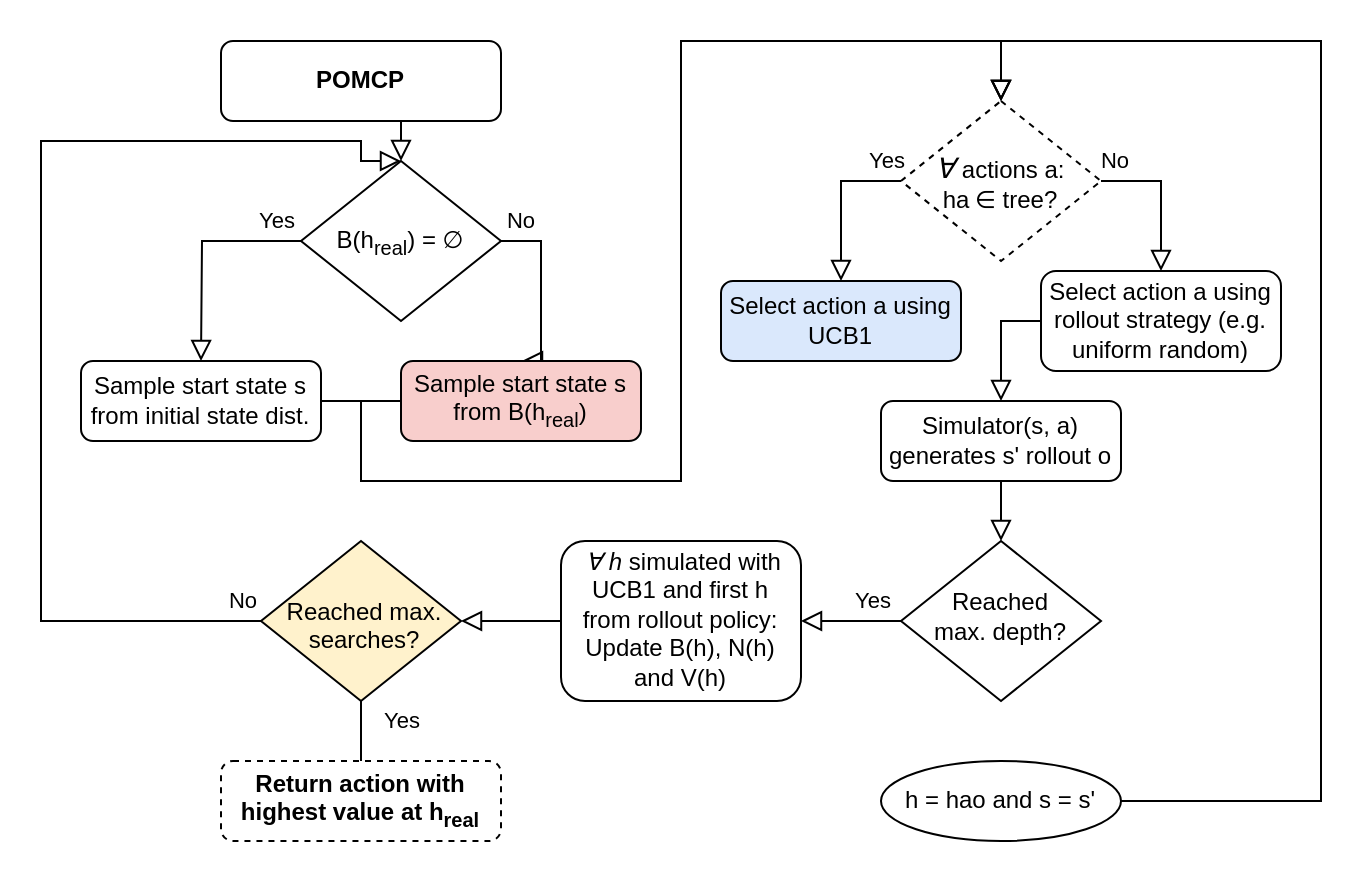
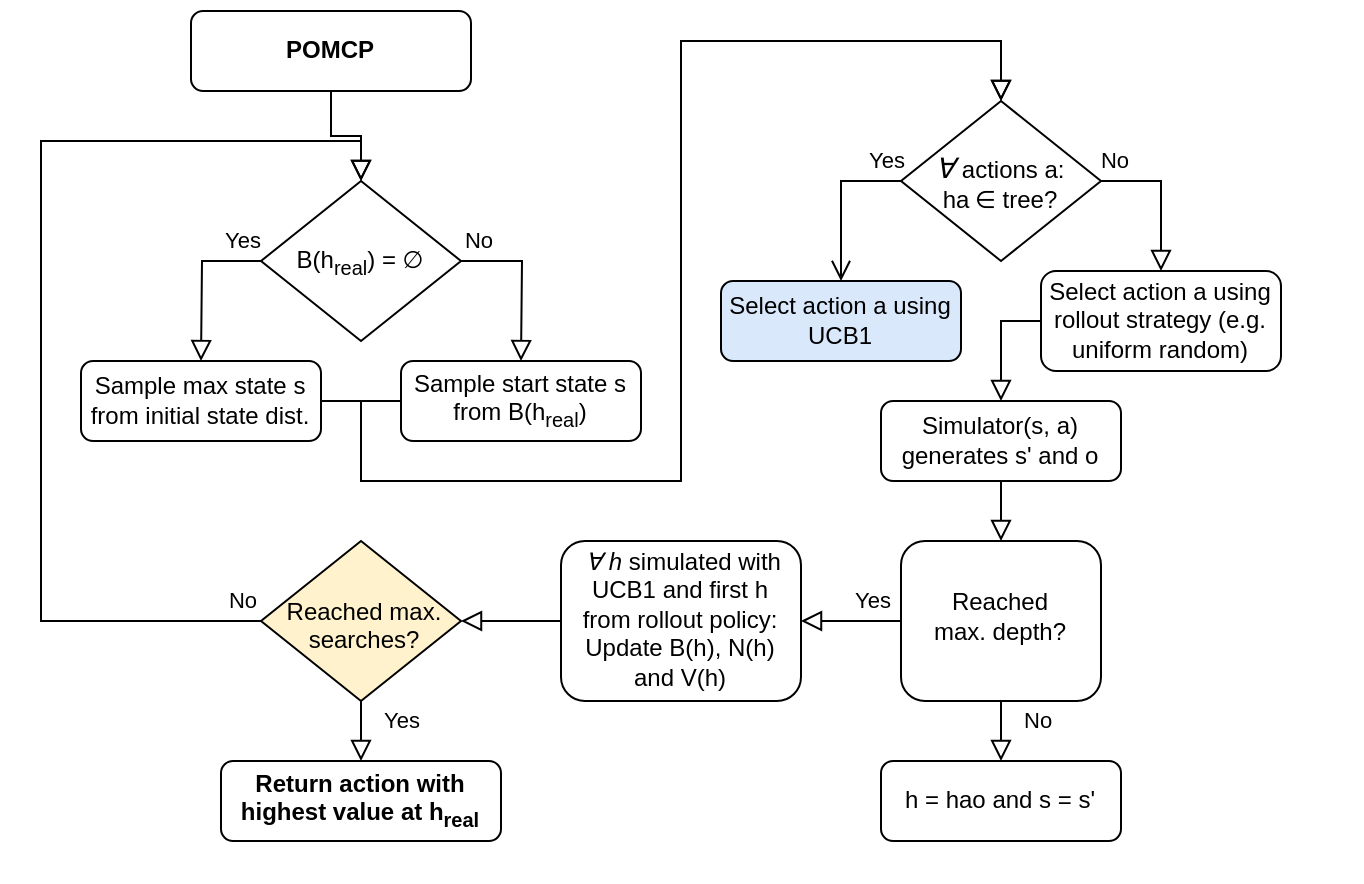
(361, 81) -> (331, 51)
(1001, 181) -> (1001, 181)
(401, 241) -> (361, 261)
(841, 259) -> (841, 266)
(1321, 363) -> none
(201, 401) -> (201, 401)
(521, 401) -> (521, 401)
(1001, 441) -> (1001, 441)
(1001, 621) -> (1001, 621)
none -> (1001, 721)
(361, 749) -> (361, 739)
(361, 801) -> (361, 801)
(1001, 801) -> (1001, 801)
